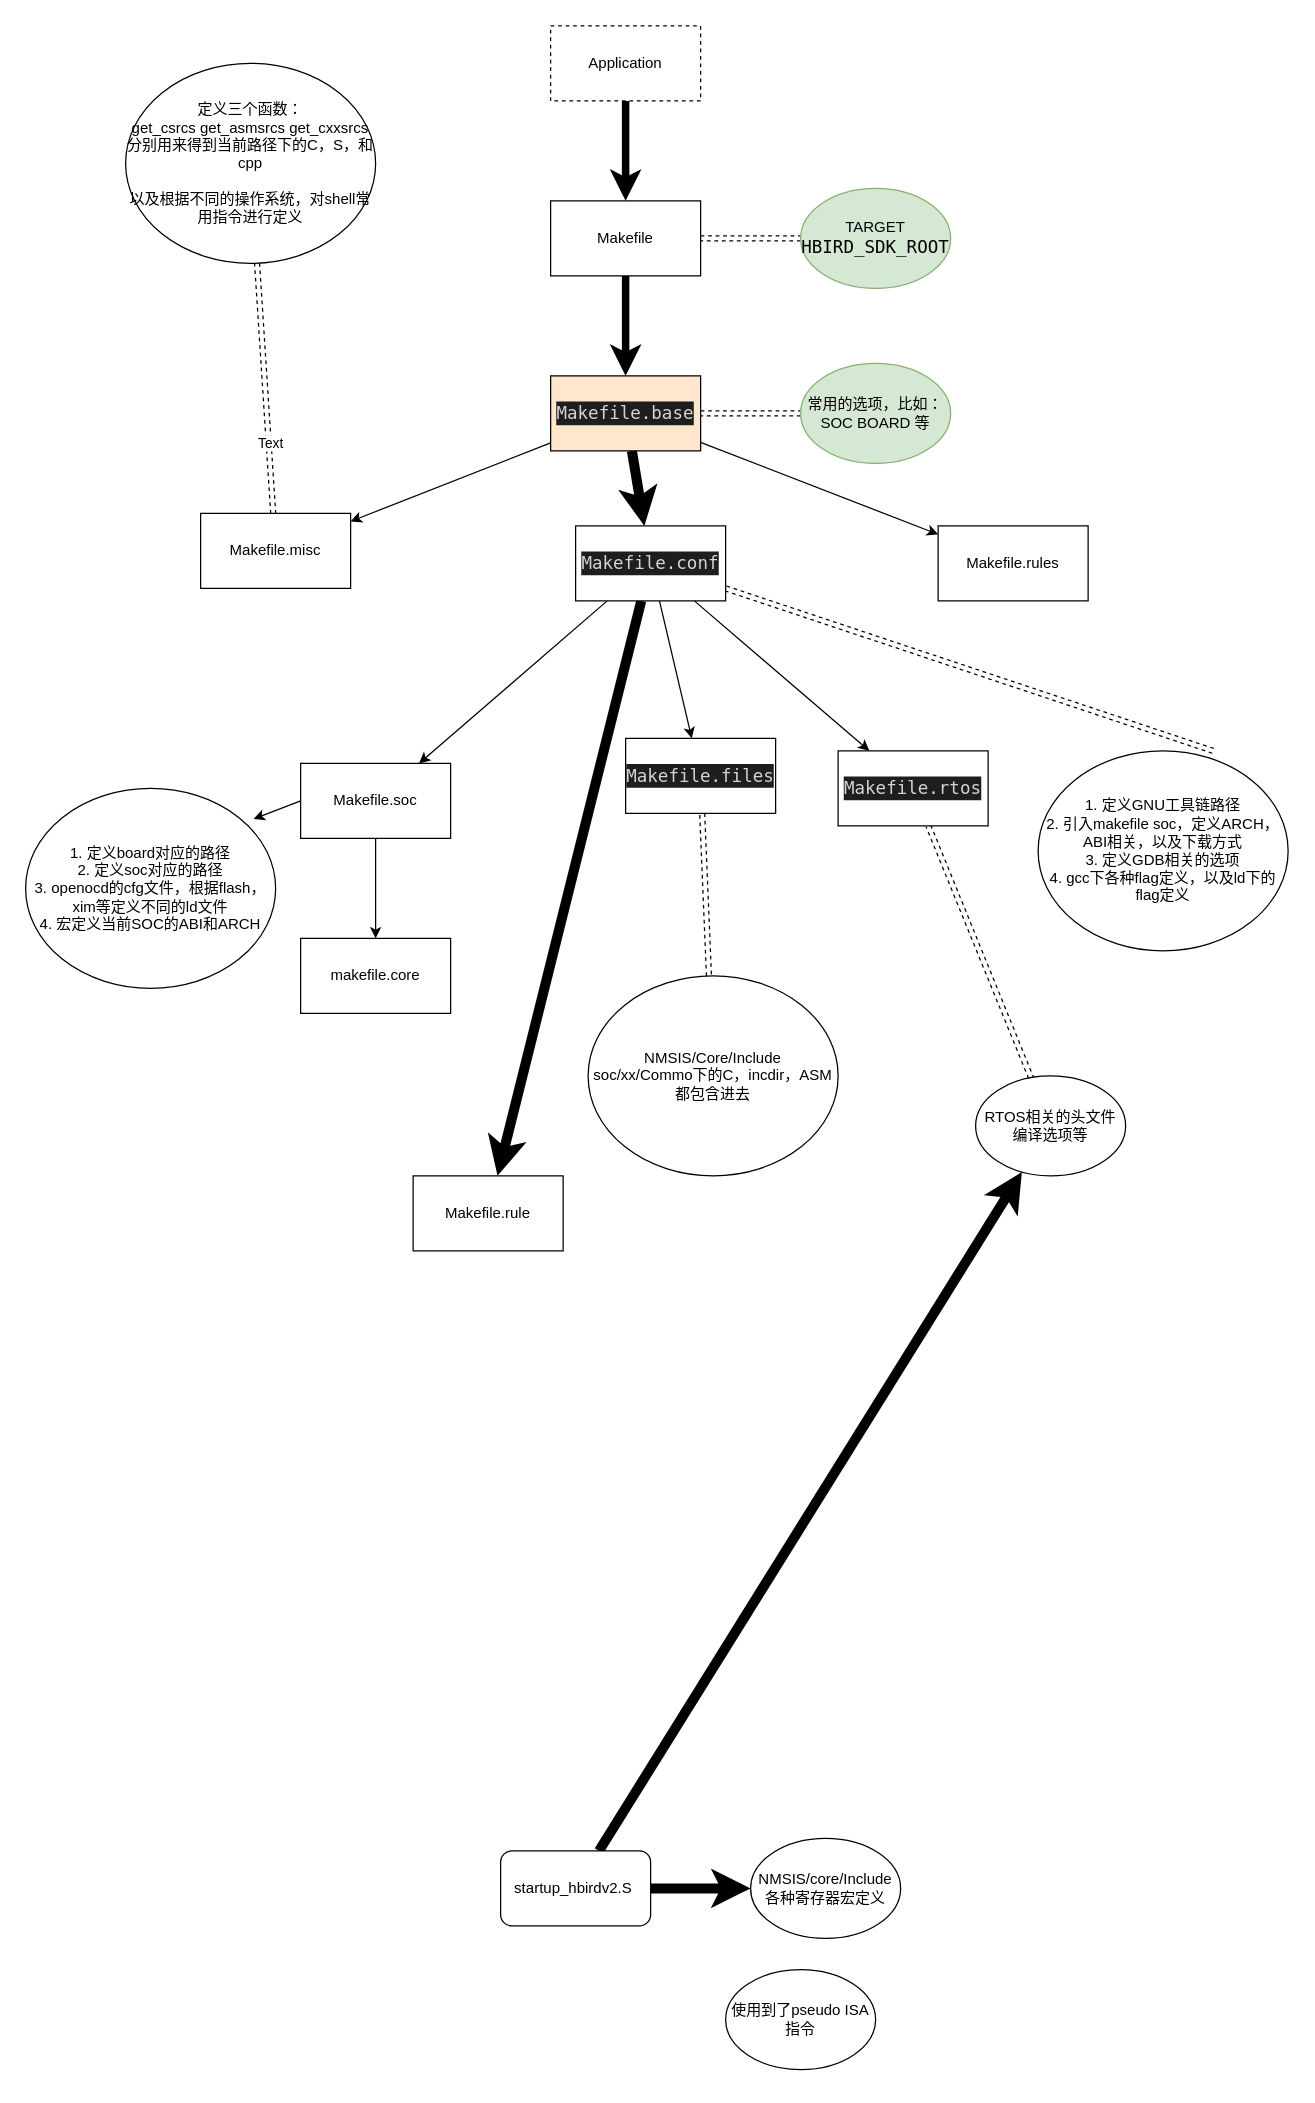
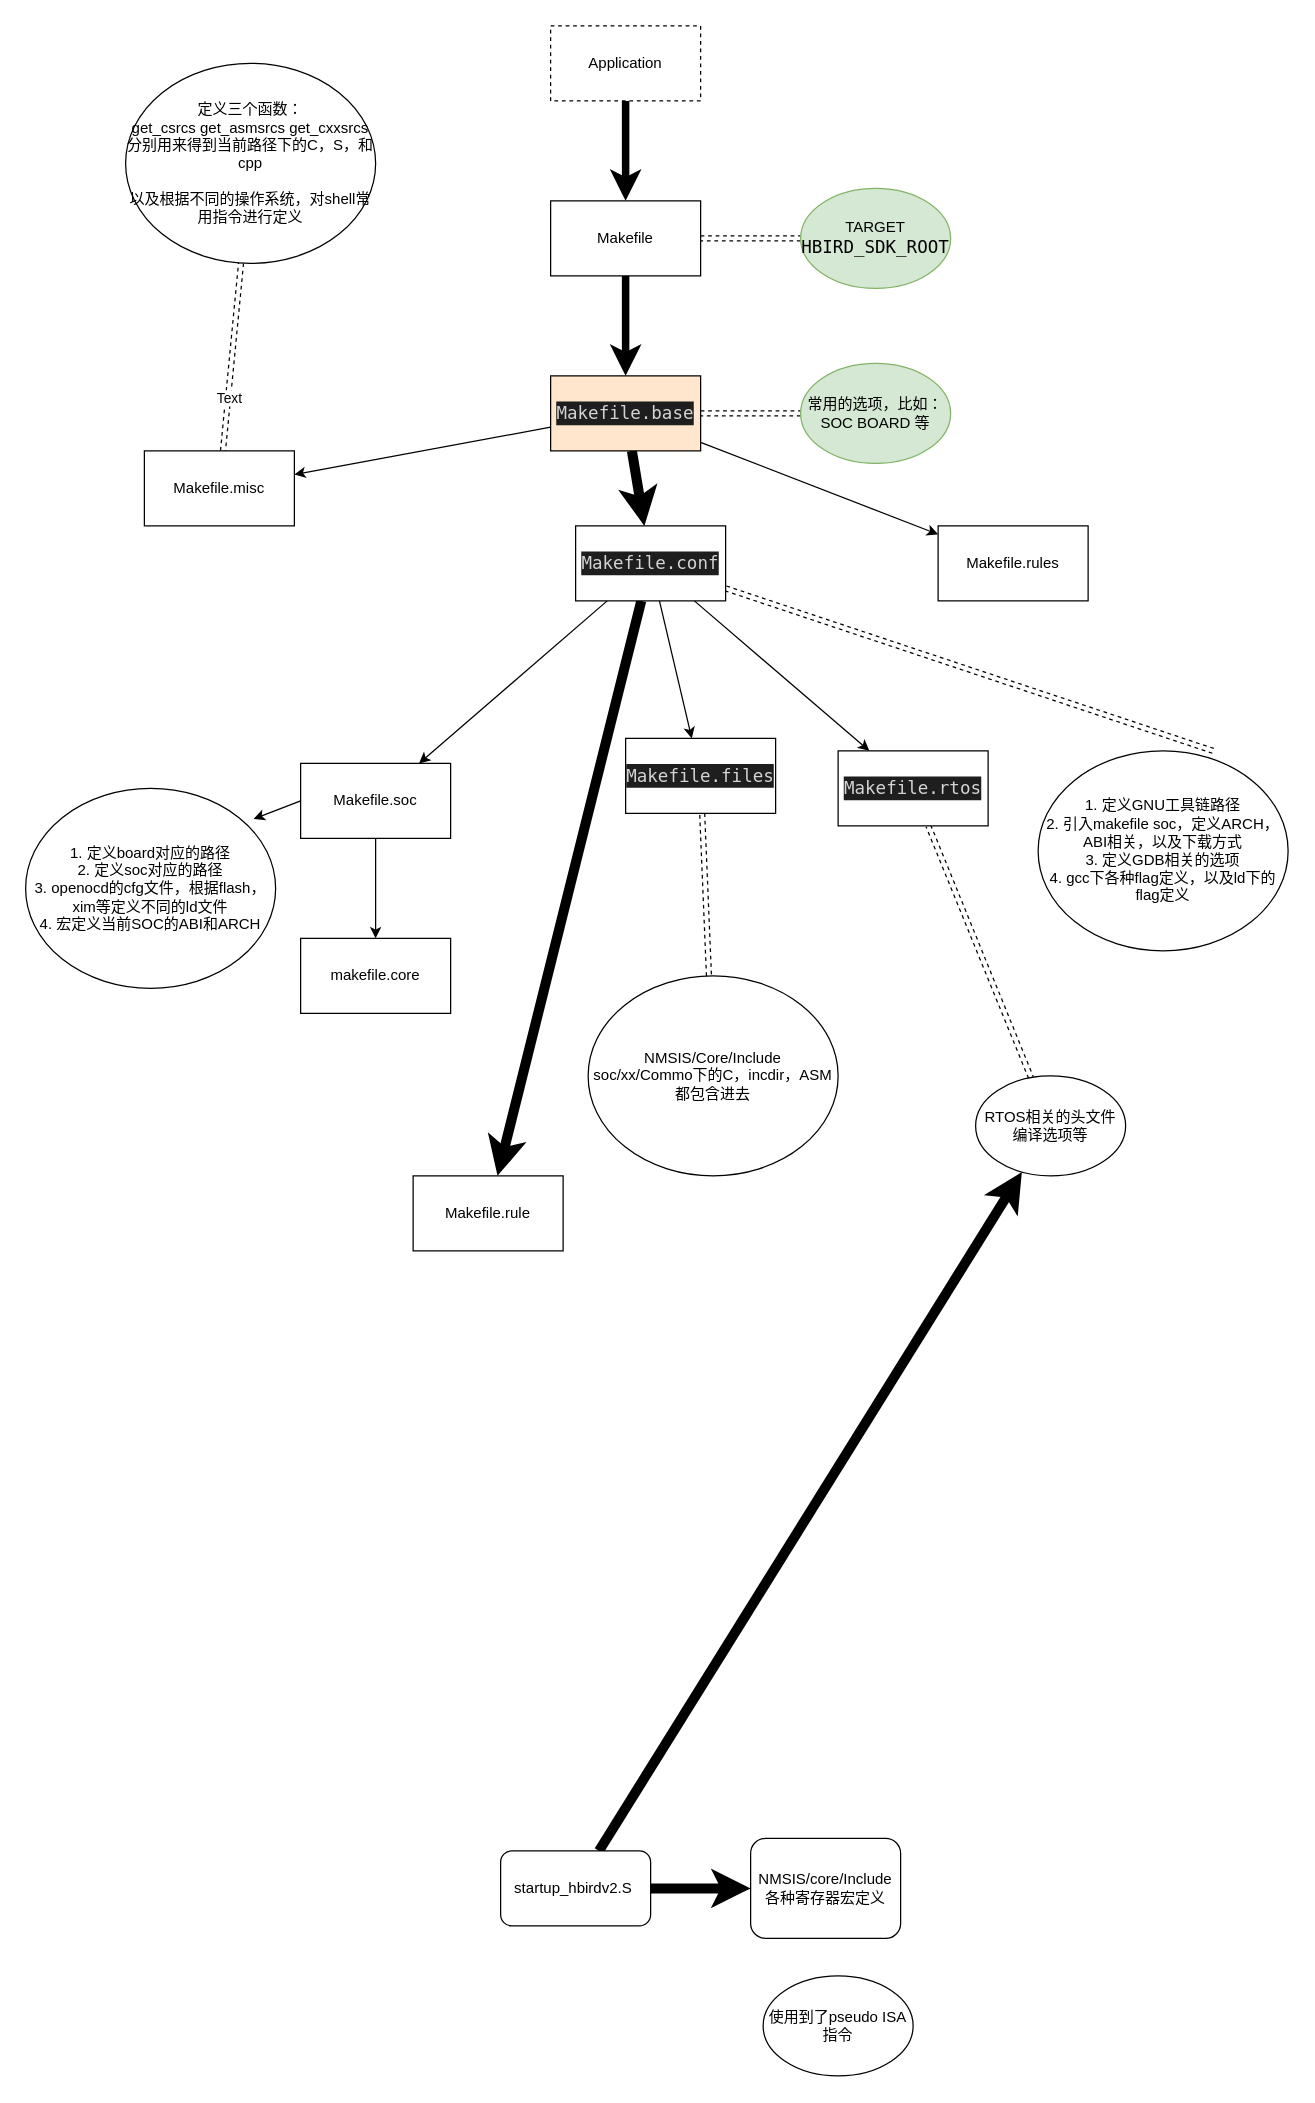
(276, 551) -> (219, 488)
(826, 1888) -> (826, 1888)
(801, 2019) -> (838, 2026)
